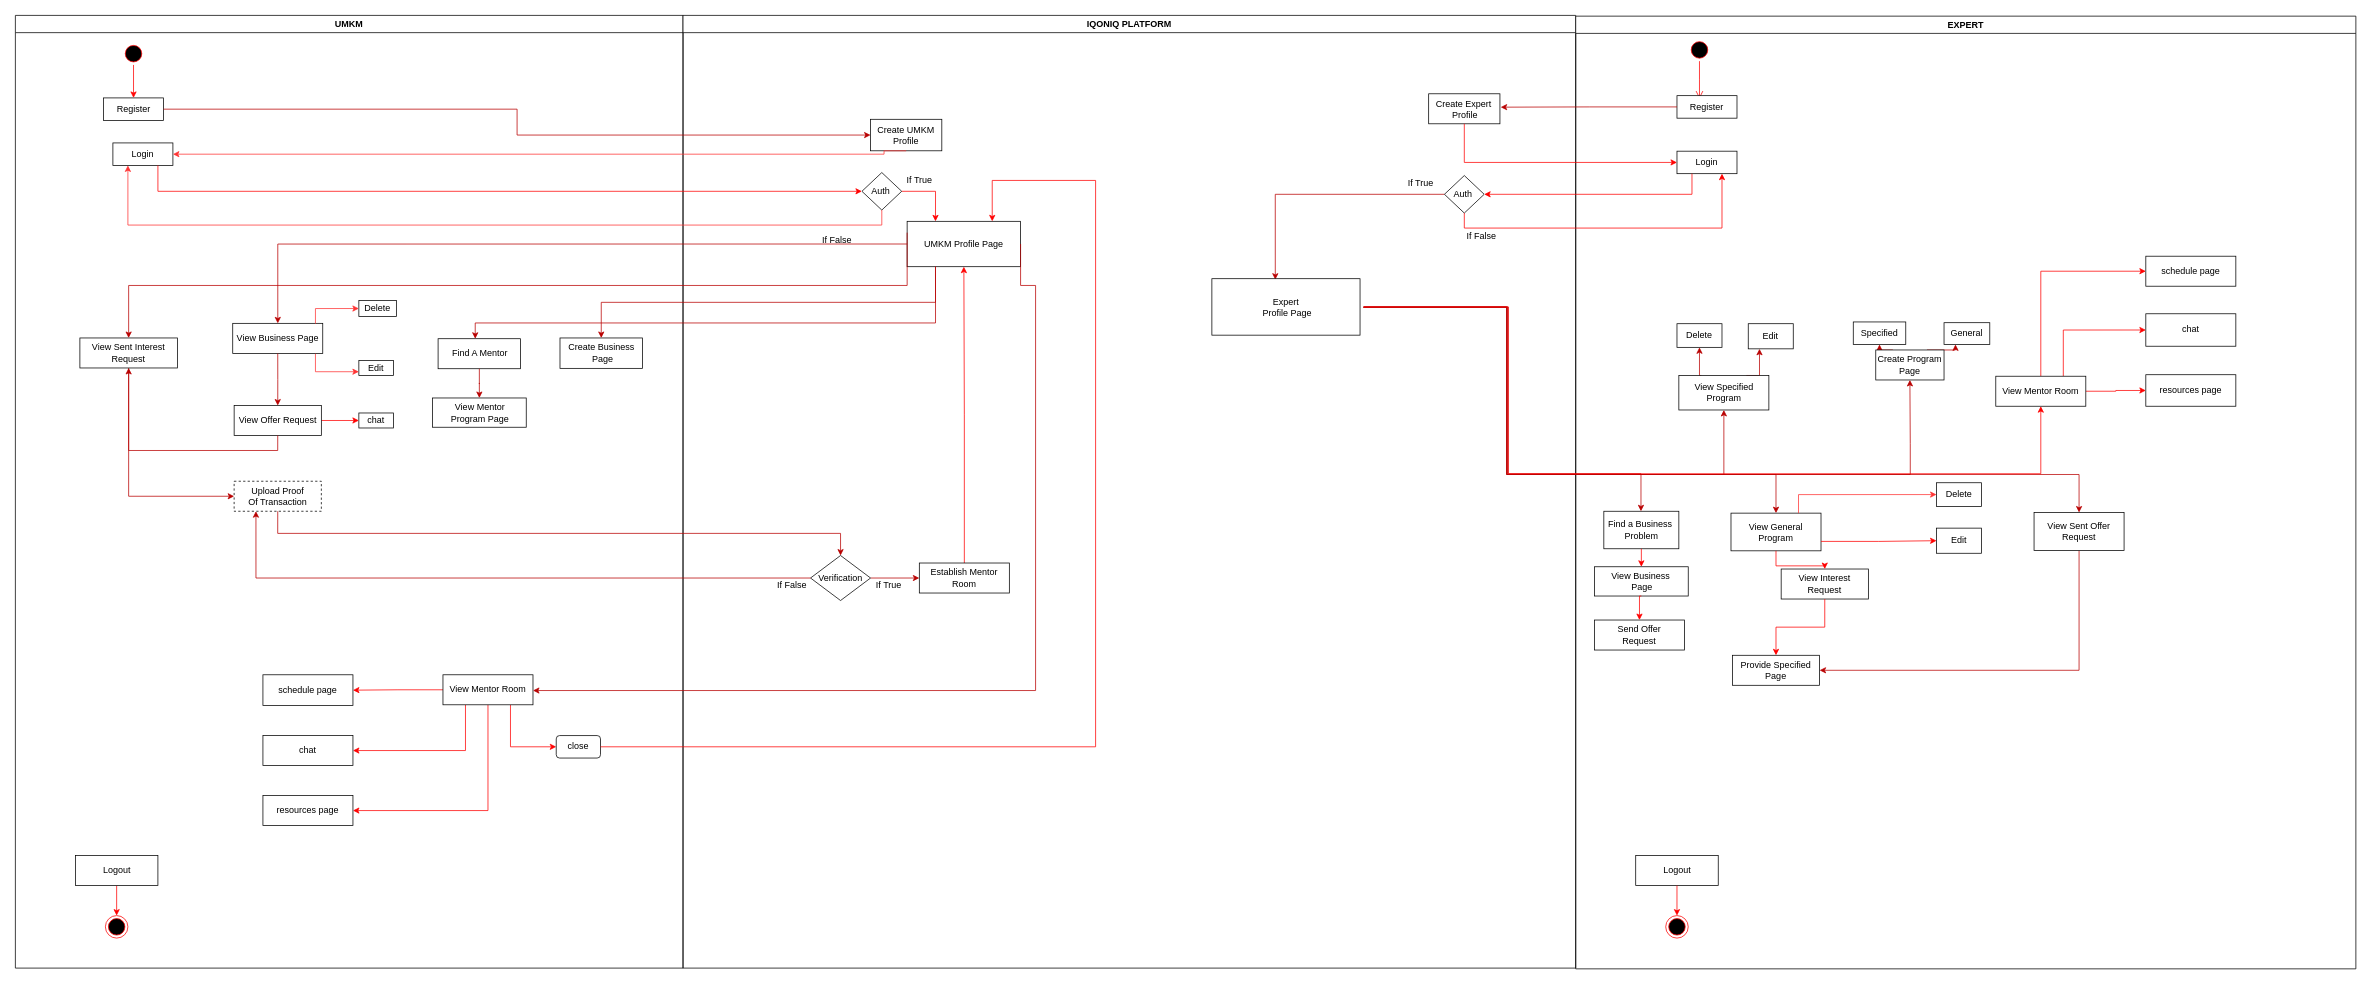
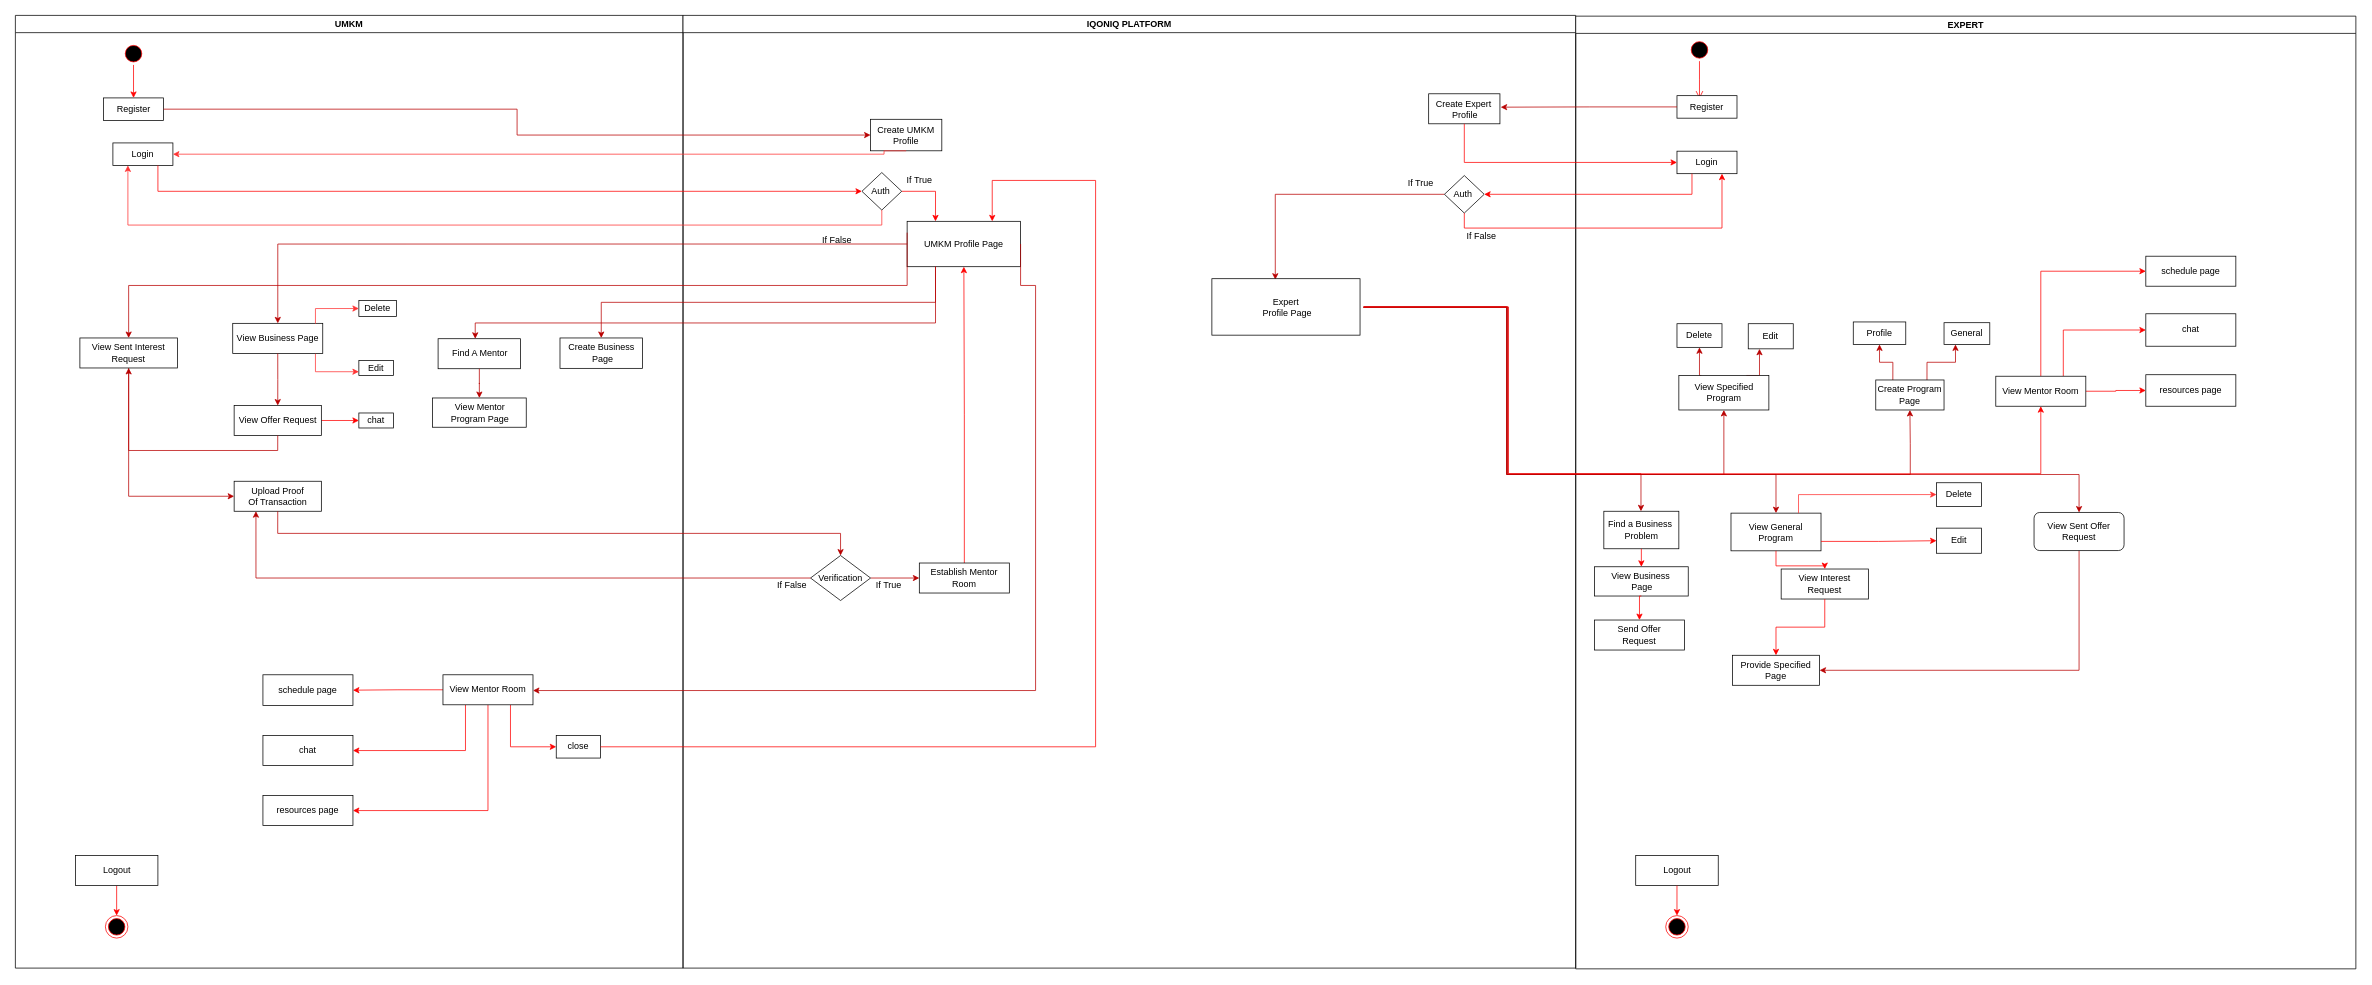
(1879, 333) -> (1879, 333)
(1910, 365) -> (1910, 395)
(278, 496) -> (278, 496)
(2079, 531) -> (2079, 531)
(578, 747) -> (578, 747)
